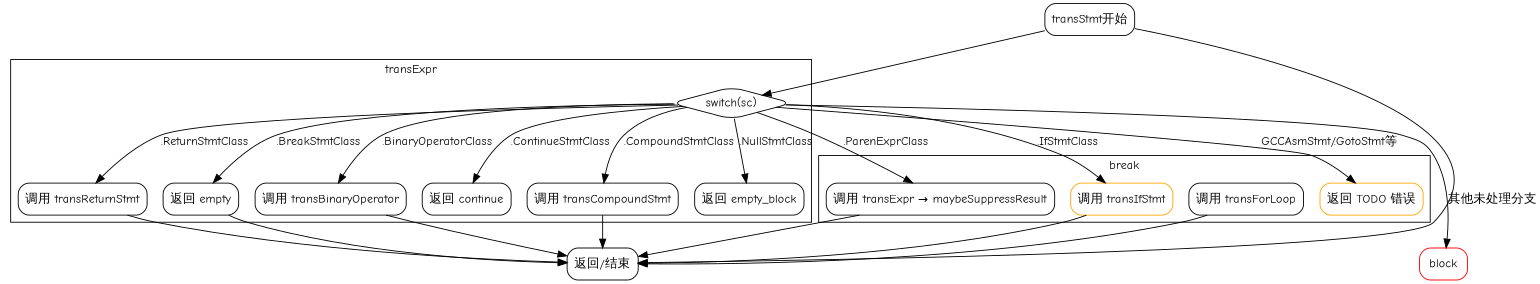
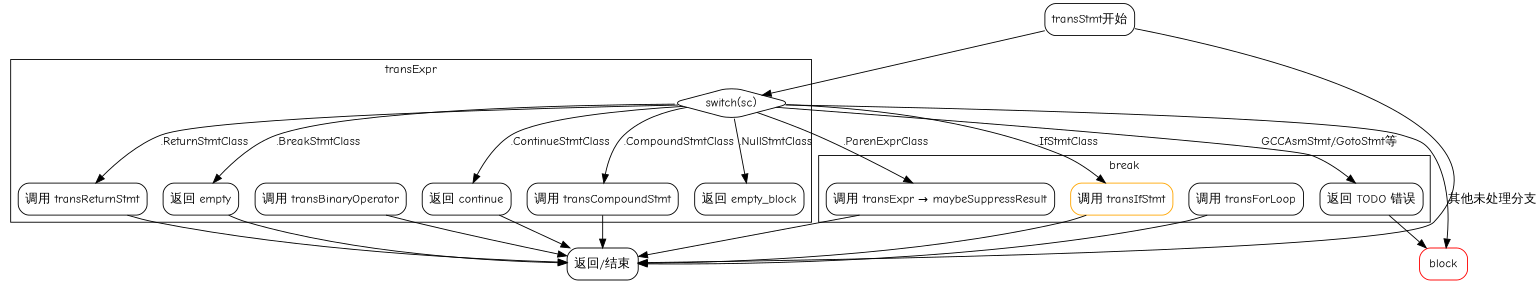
(446, 118) -> none
(1372, 199) -> (1372, 199)
none -> (530, 230)
none -> (1411, 235)
